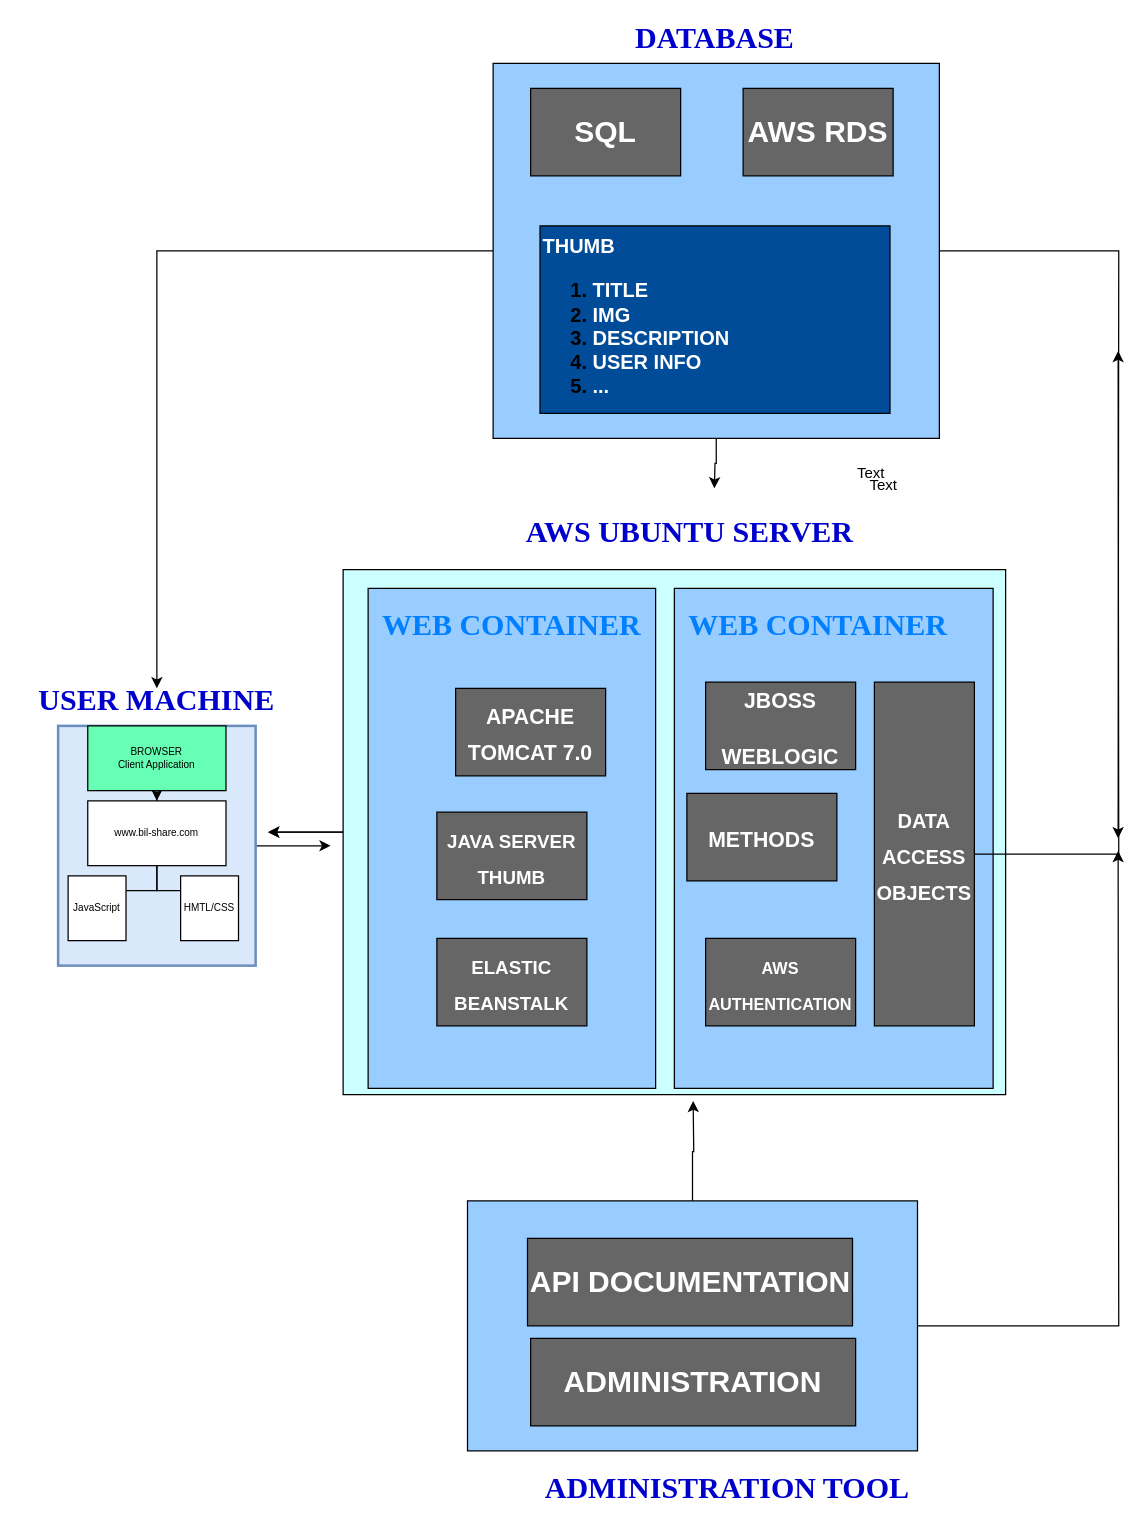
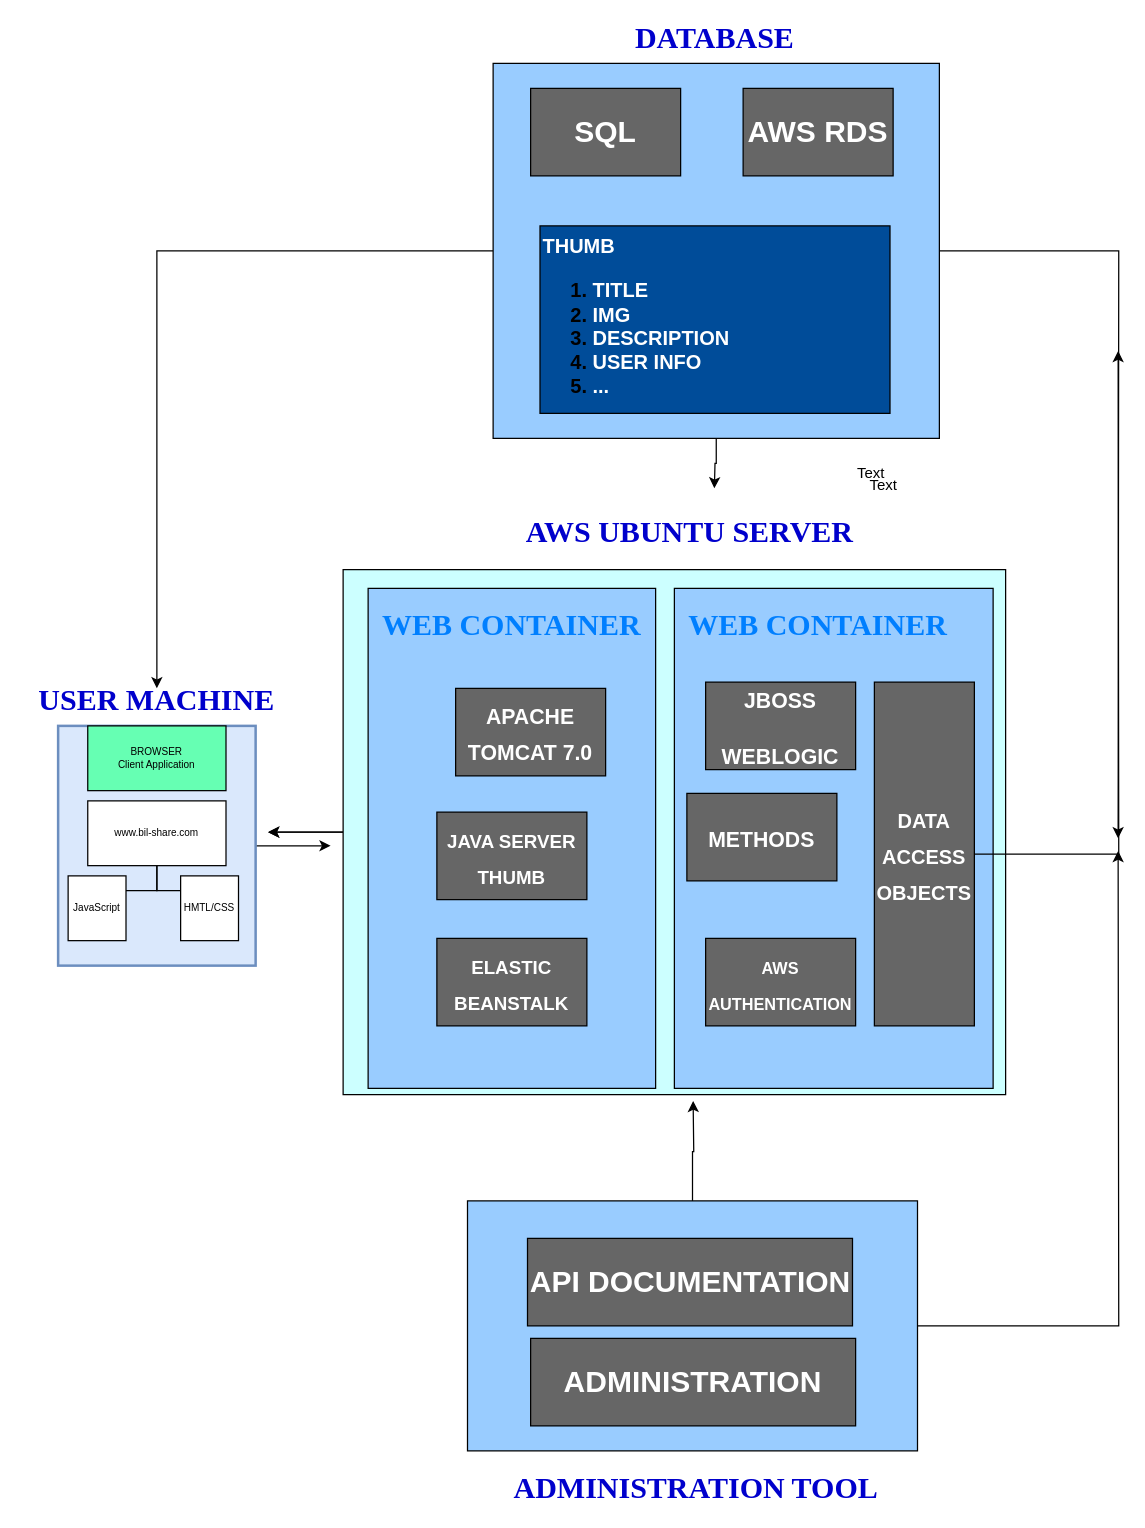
(157, 795) -> none
(728, 1488) -> (696, 1488)
